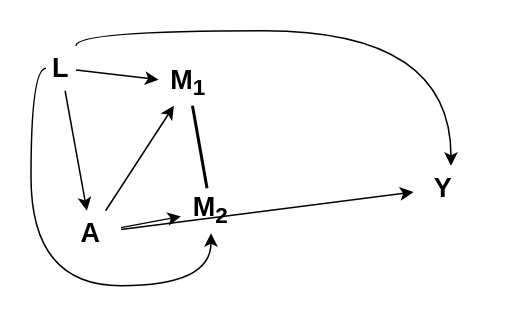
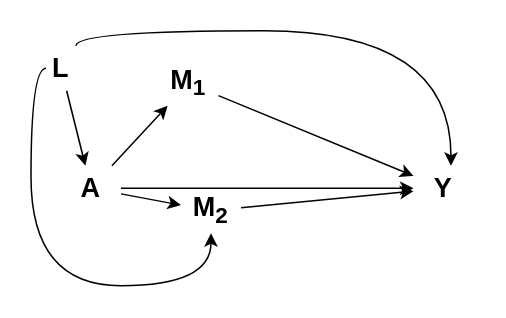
(112, 74) -> none
none -> (311, 134)
(199, 146) -> none
none -> (321, 200)
(91, 233) -> (91, 188)
